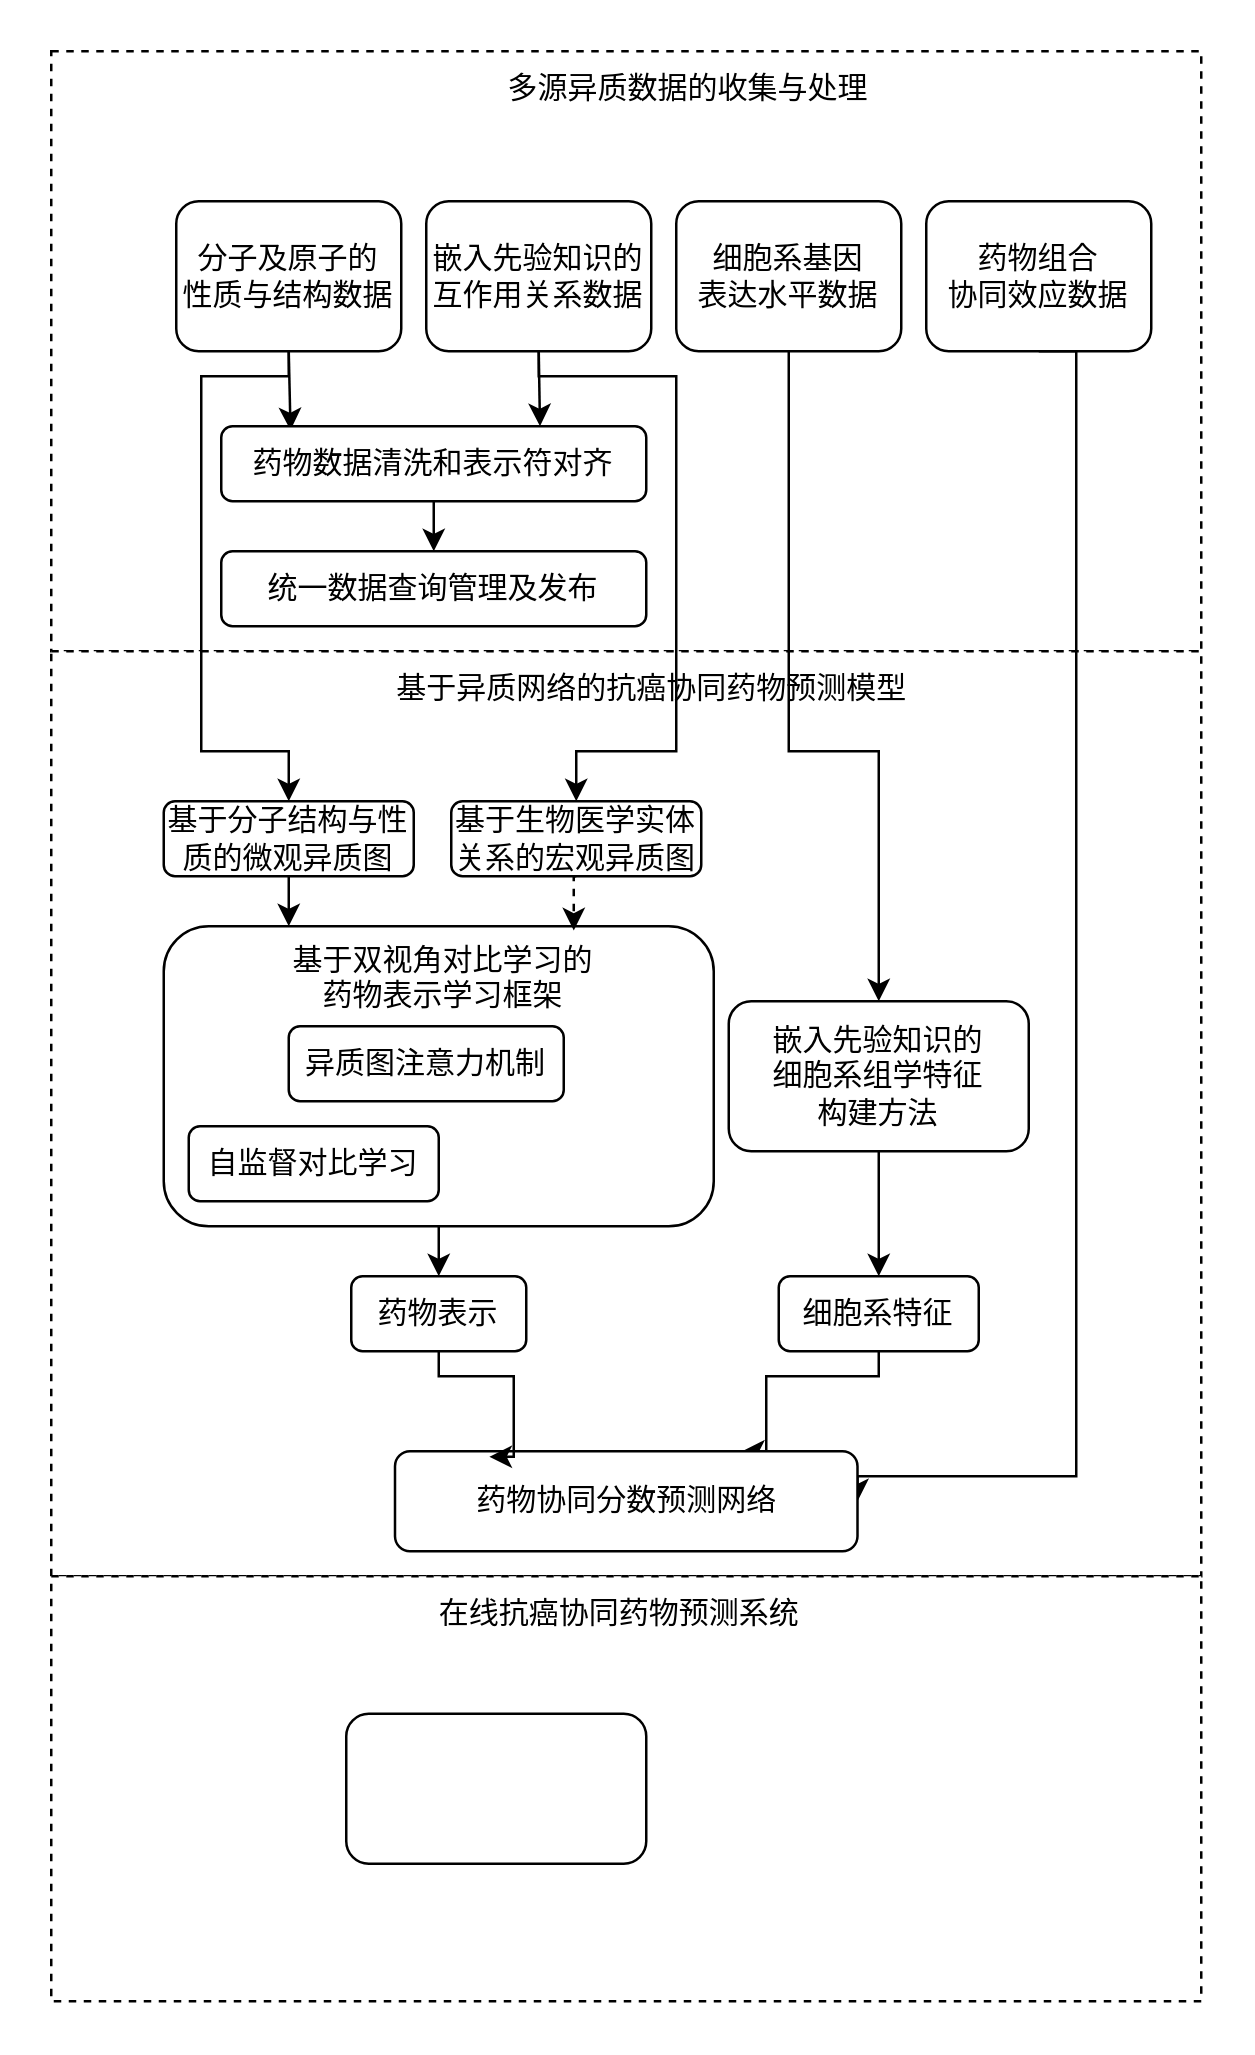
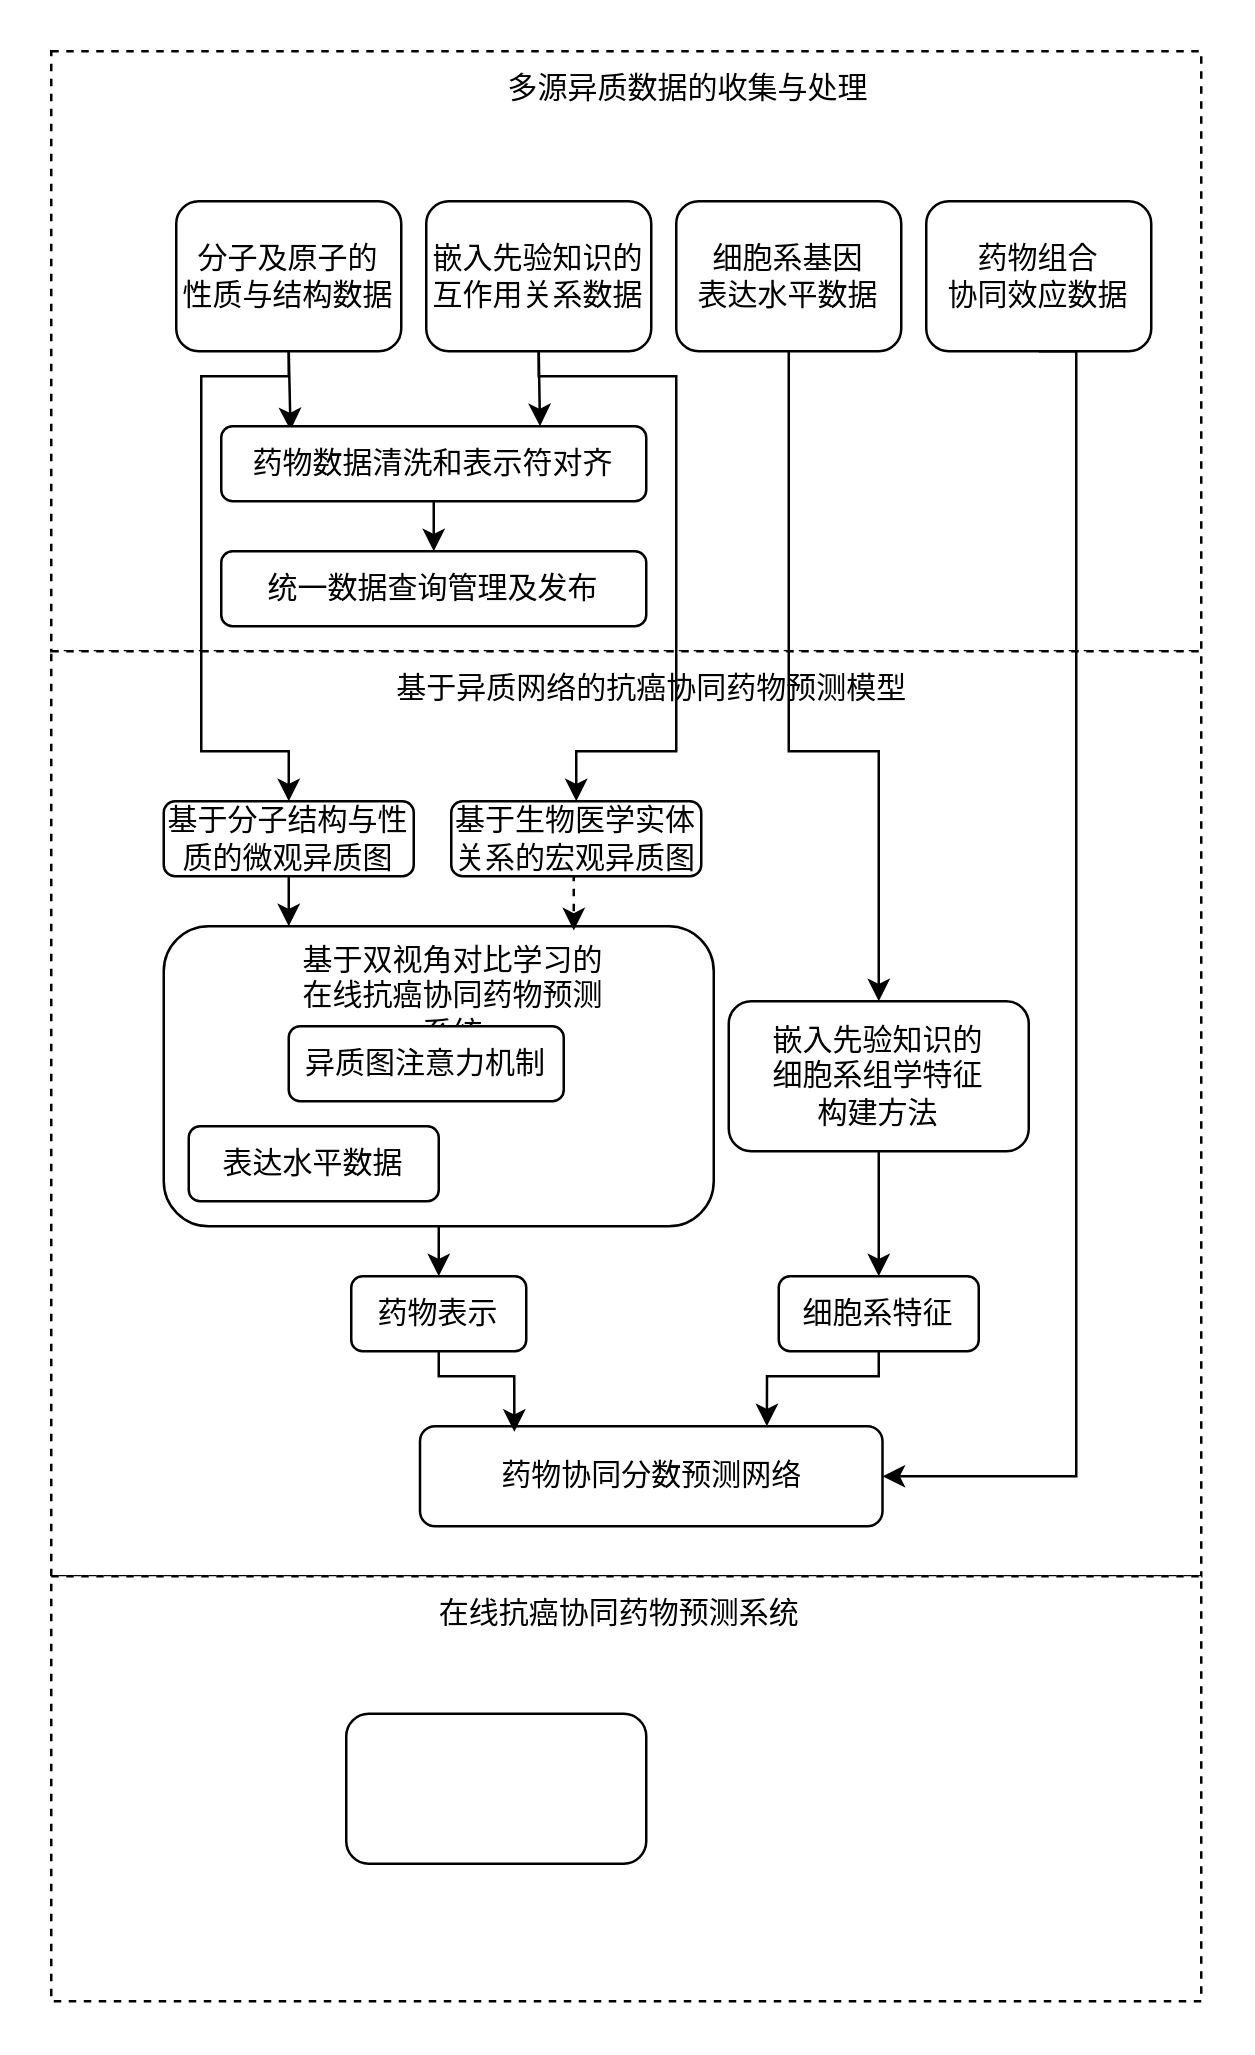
(444, 980) -> (454, 998)
(314, 1164) -> (314, 1164)
(626, 1501) -> (651, 1476)
